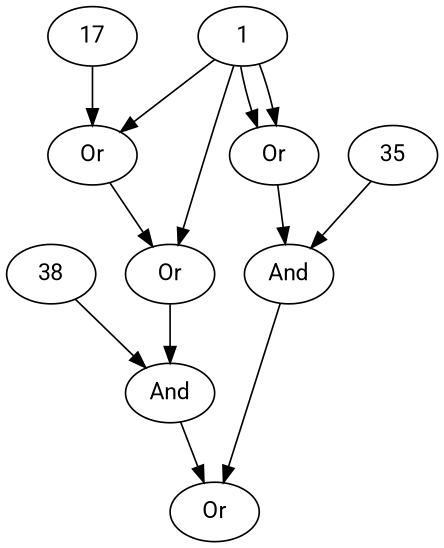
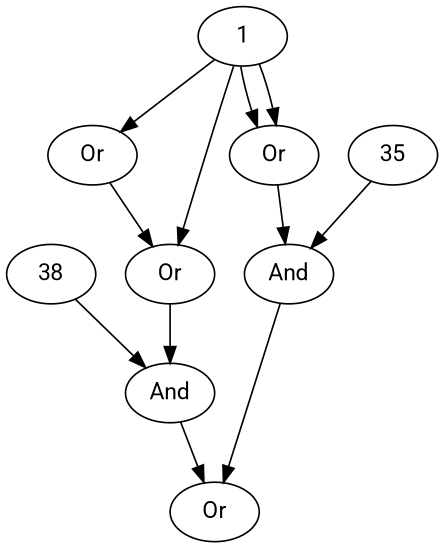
(92, 36) -> none
